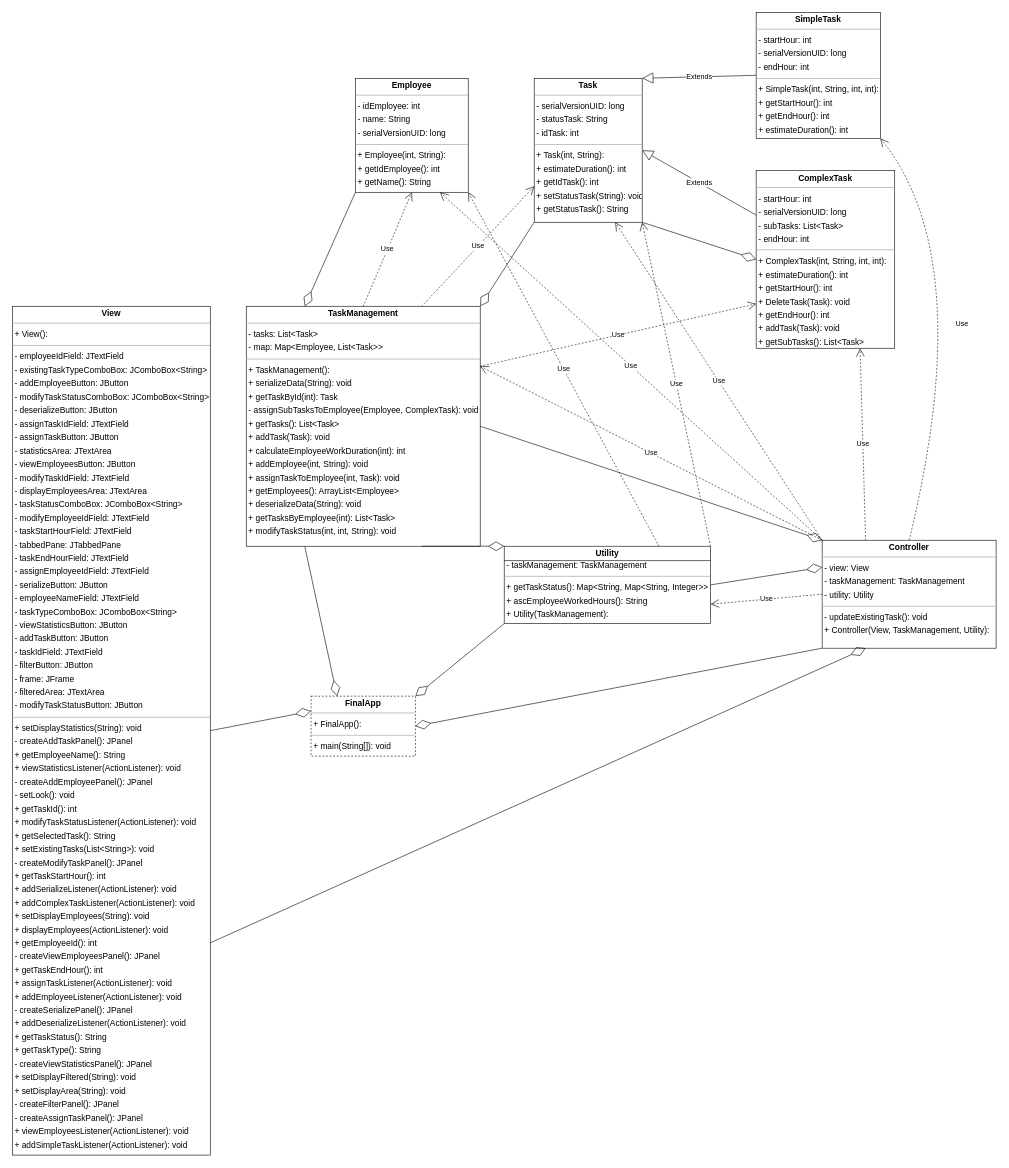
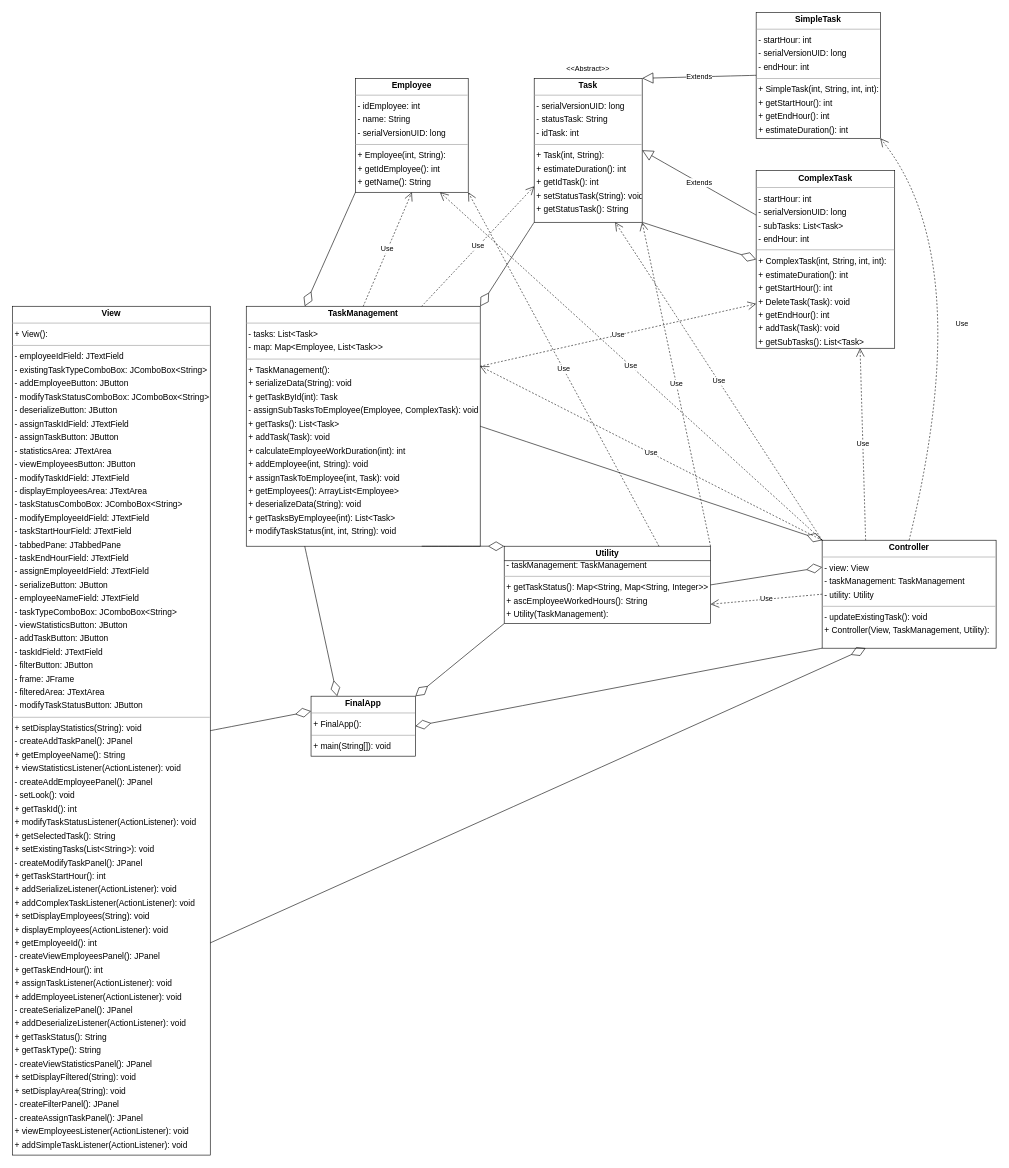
none -> (588, 69)
(363, 726) -> (363, 726)
